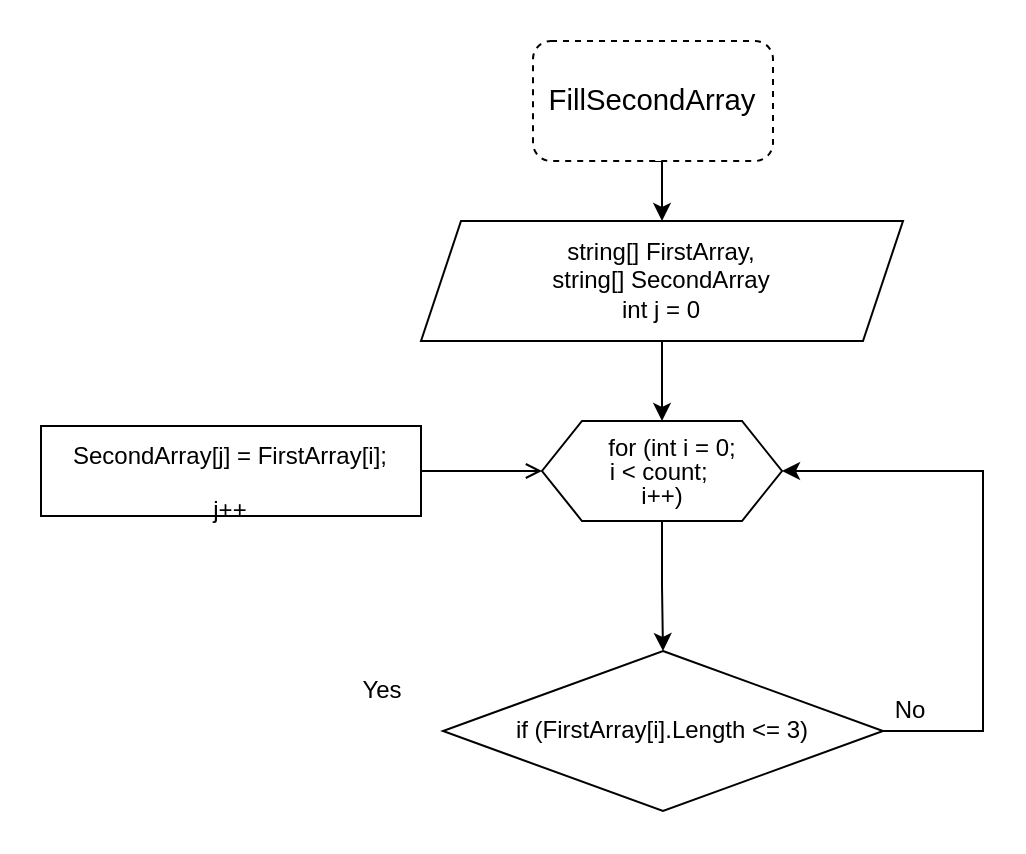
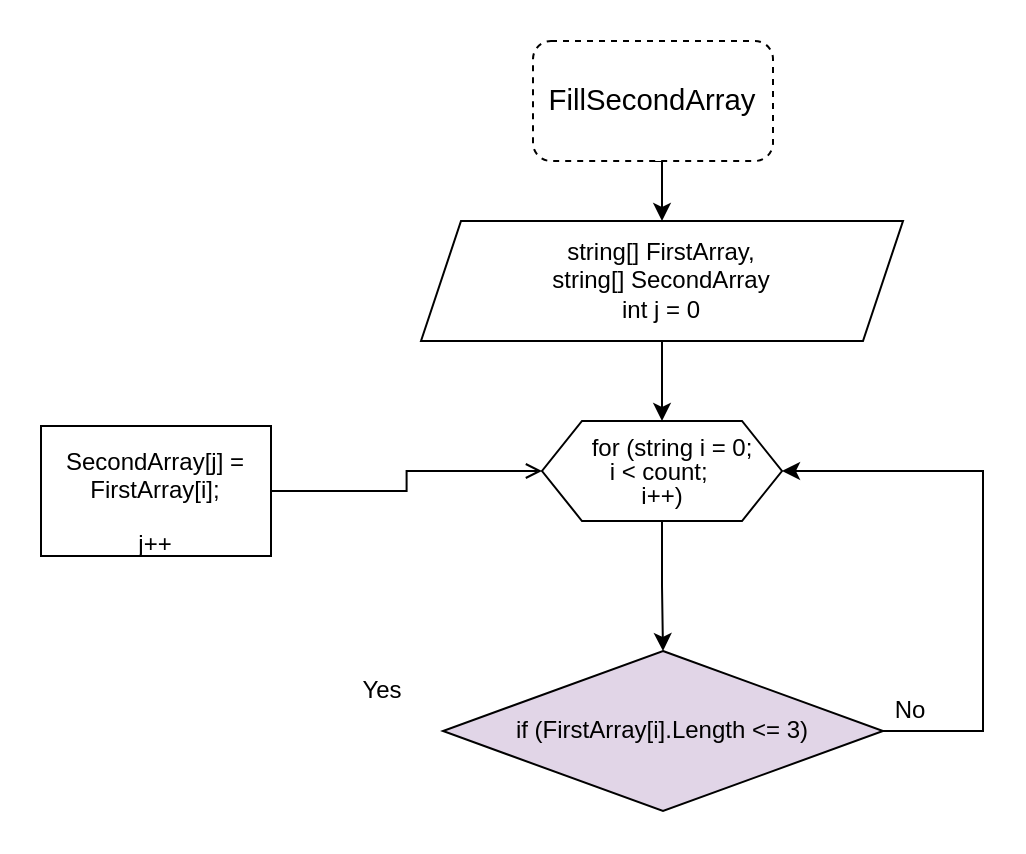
(231, 471) -> (156, 491)
(663, 471) -> (663, 471)
(663, 731) -> (663, 731)
